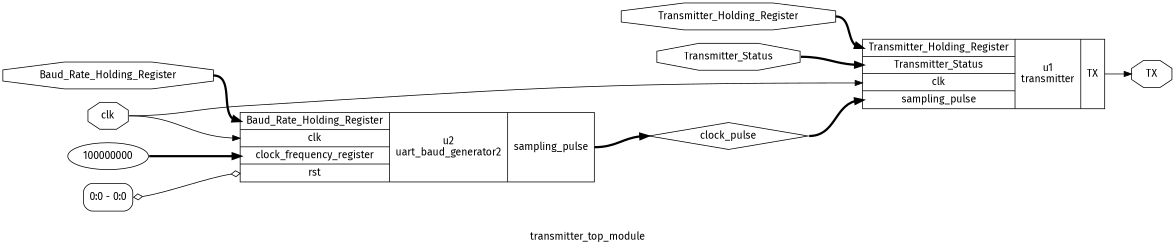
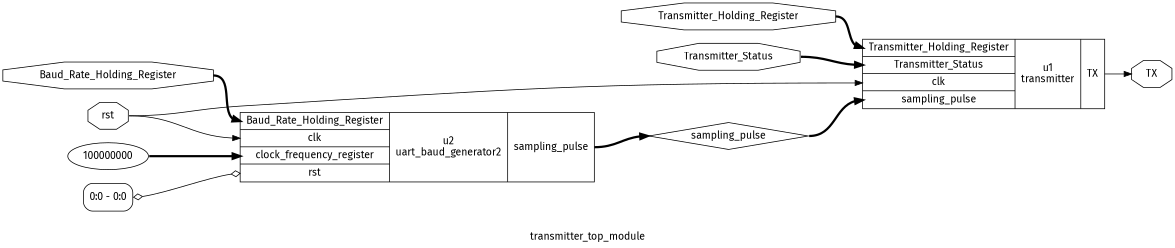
(108, 116) -> (108, 116)
(728, 136) -> (728, 136)
